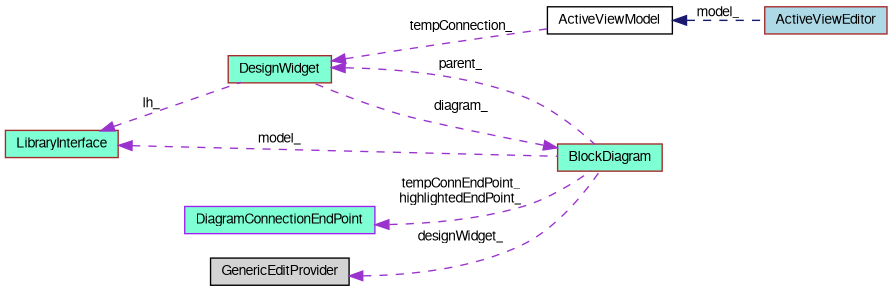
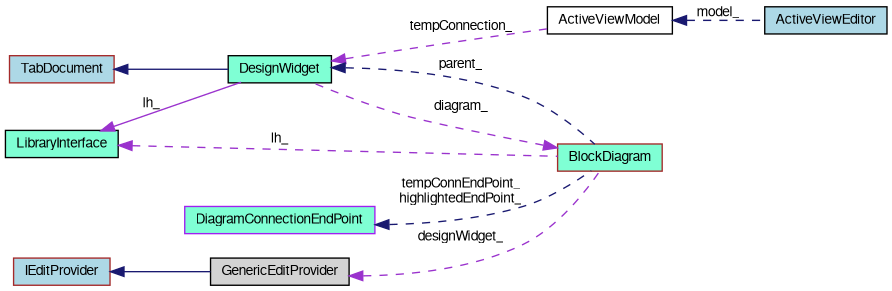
(826, 20) -> (826, 20)
none -> (62, 69)
(280, 69) -> (280, 69)
(478, 83) -> (478, 83)
(177, 104) -> (177, 104)
(280, 139) -> (280, 139)
(62, 144) -> (62, 144)
(495, 213) -> (495, 213)
none -> (62, 272)
